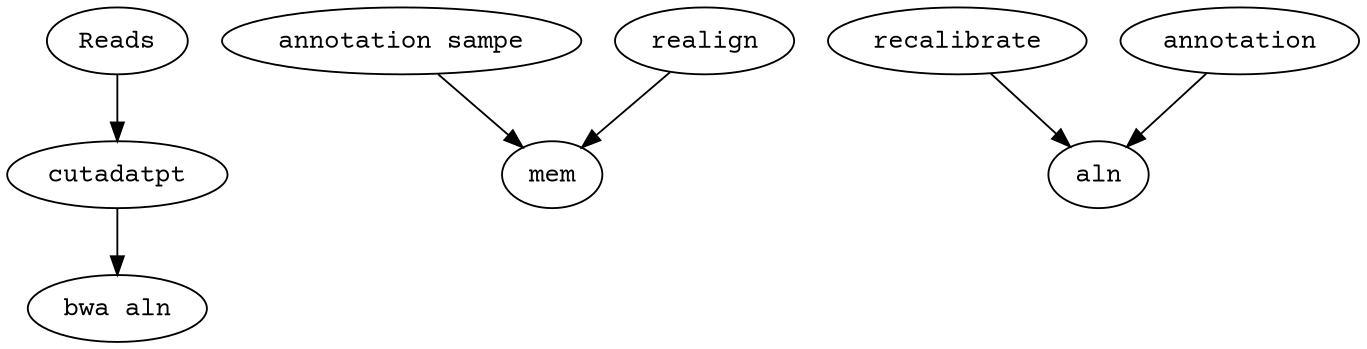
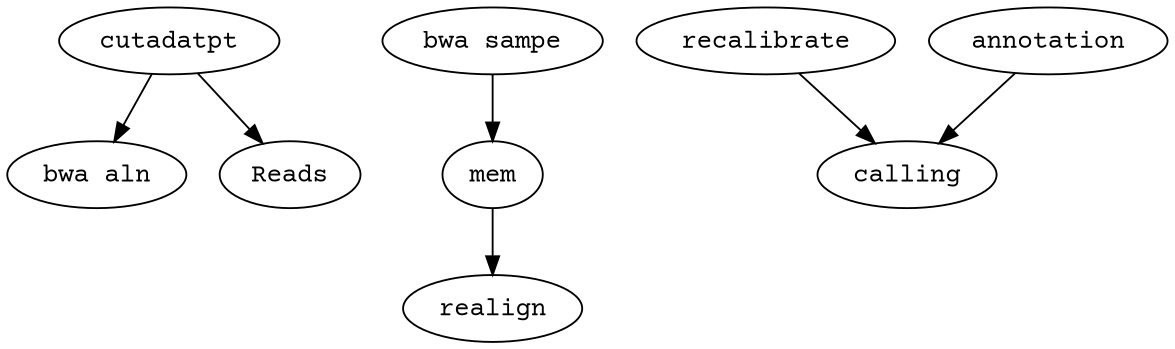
(402, 41) -> (493, 41)
(117, 99) -> (224, 101)
(633, 104) -> (493, 232)
(1099, 175) -> (907, 175)
